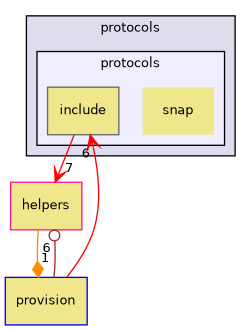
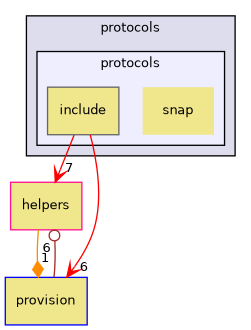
(97, 216) -> (98, 203)
